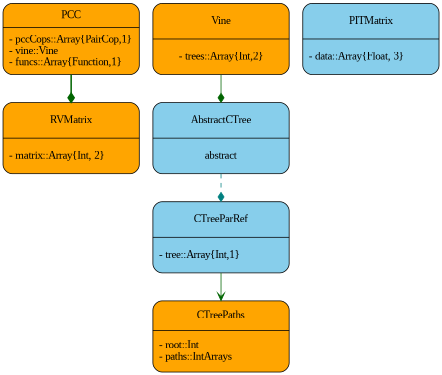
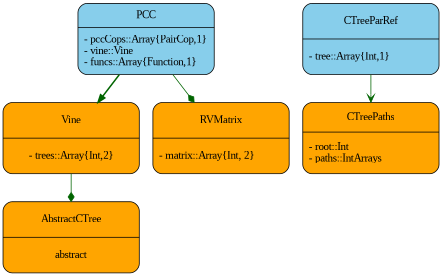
(71, 39) -> (146, 39)
(371, 39) -> none
(71, 84) -> (181, 85)
none -> (111, 85)
(221, 138) -> (71, 237)
(221, 183) -> none
